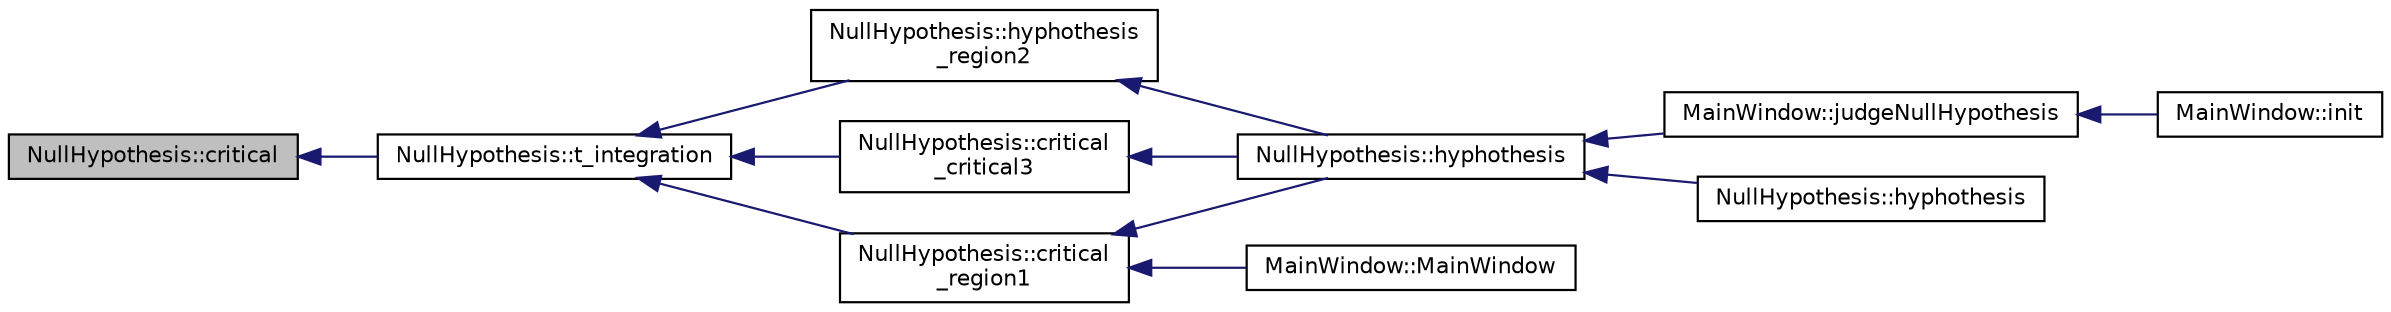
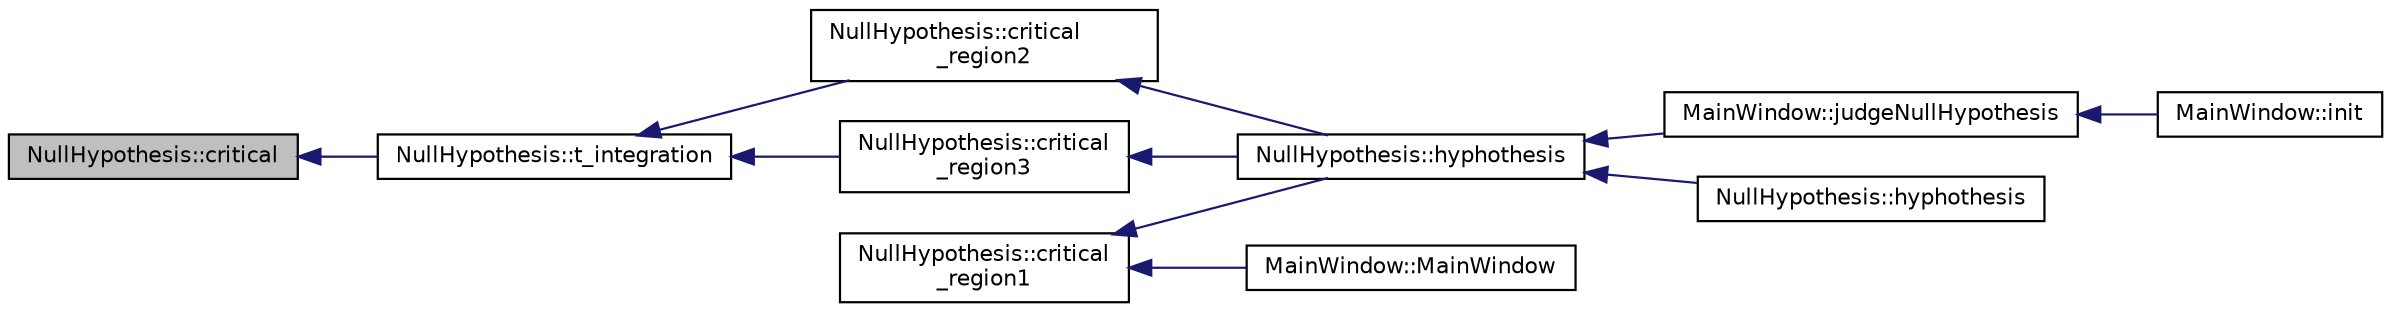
(984, 46) -> (984, 46)
(984, 157) -> (984, 157)
(757, 209) -> none
